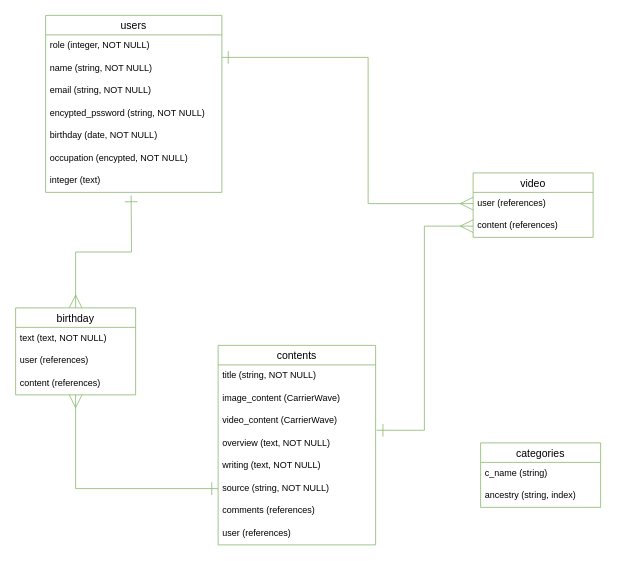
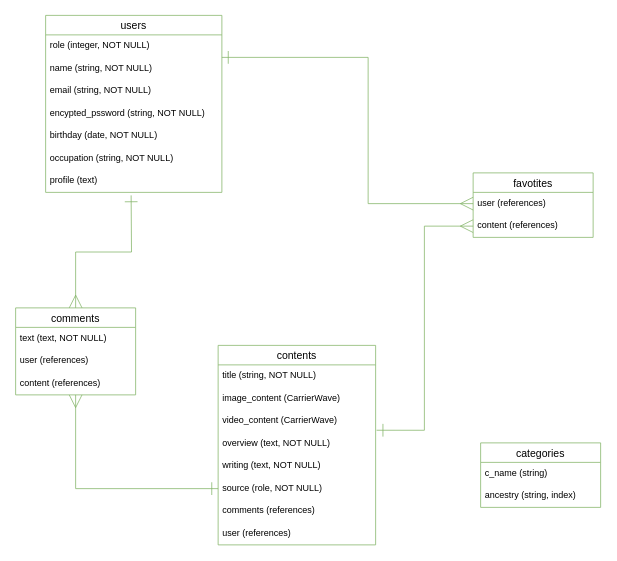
(122, 158) -> (116, 158)
(82, 180) -> (81, 180)
(533, 183) -> (533, 183)
(75, 318) -> (75, 318)
(279, 488) -> (274, 488)
